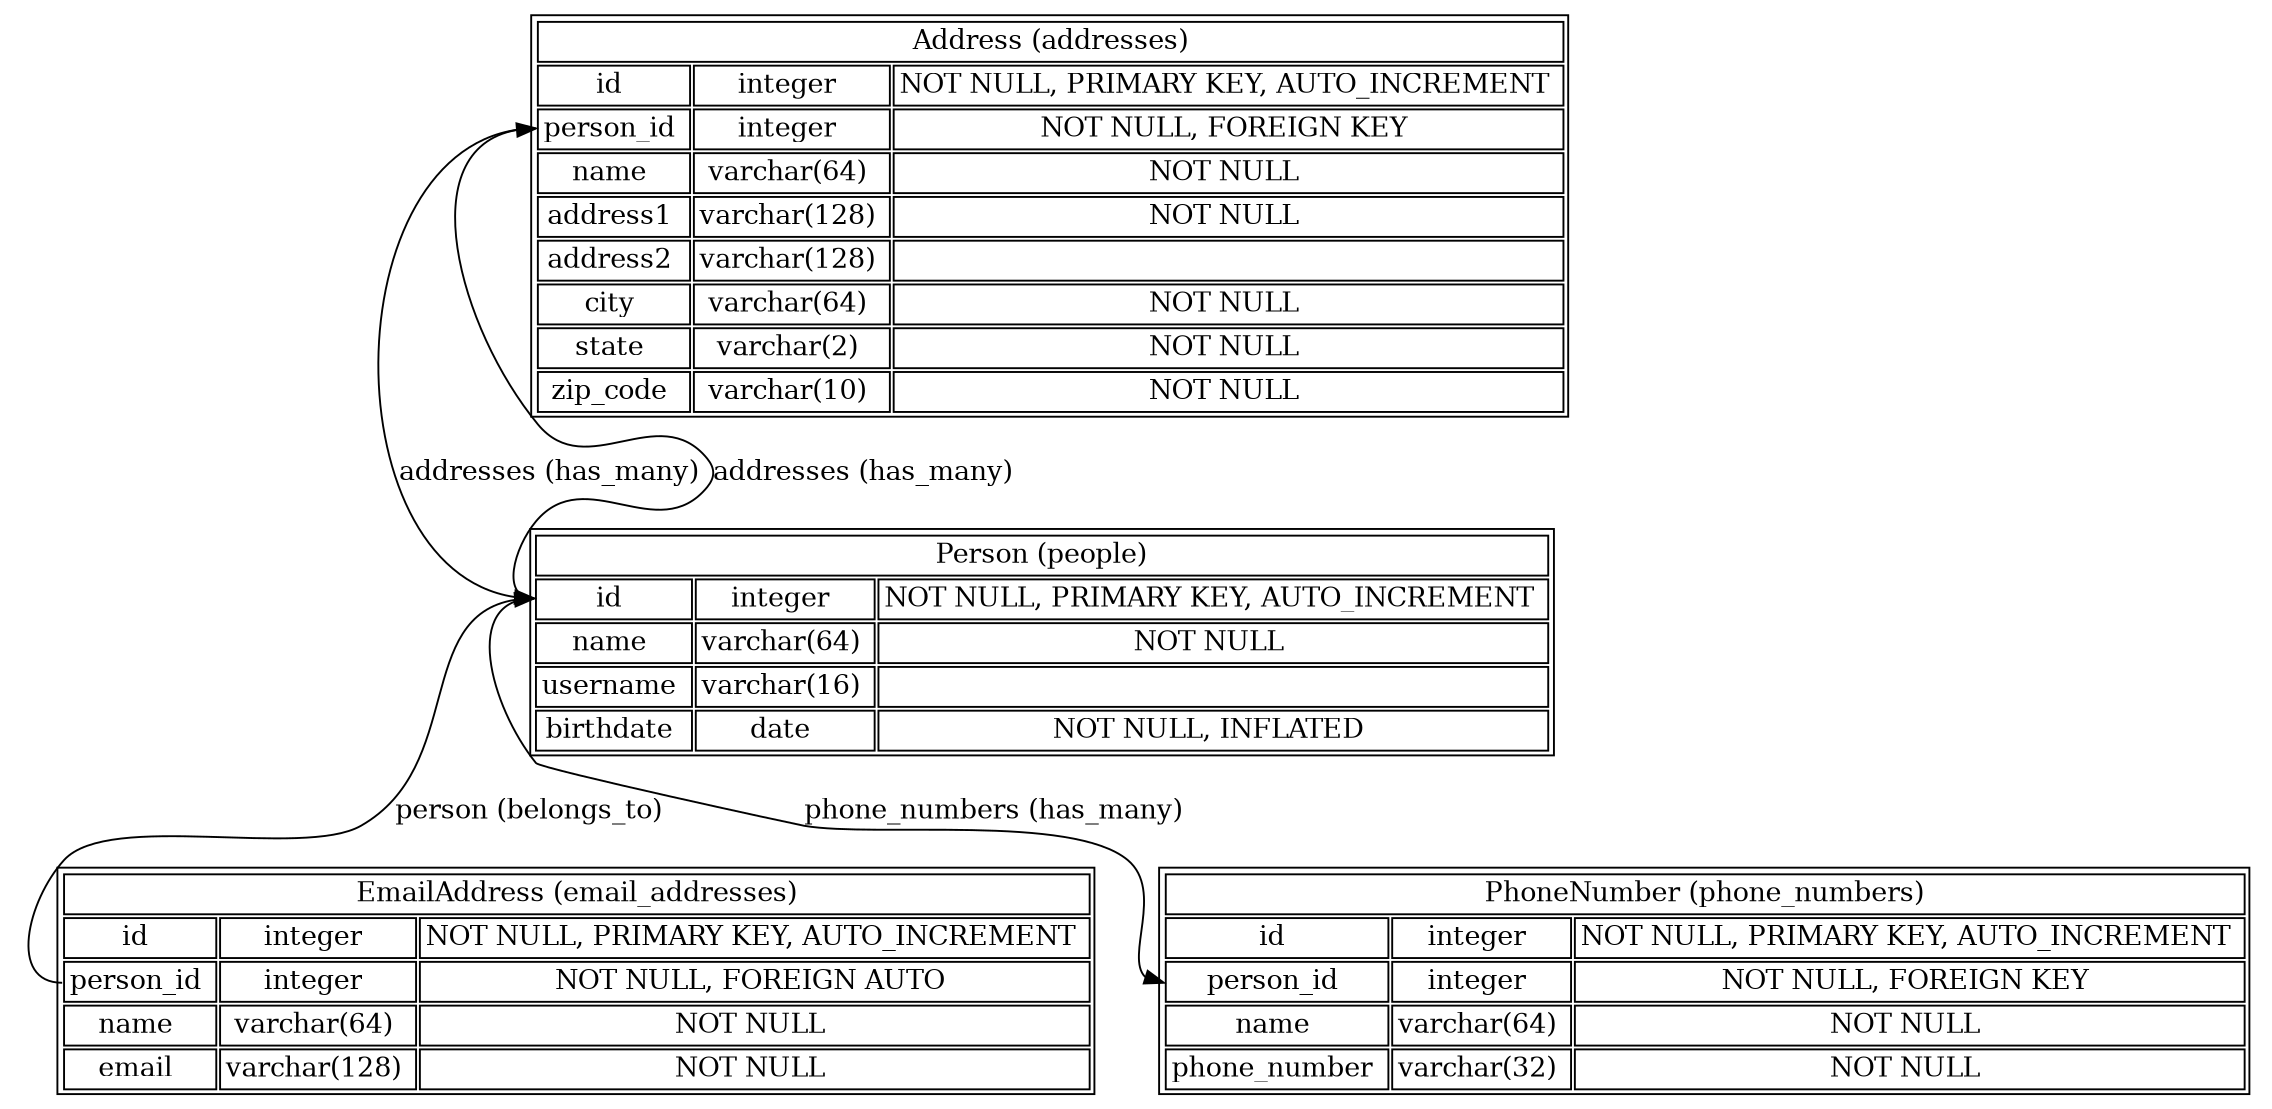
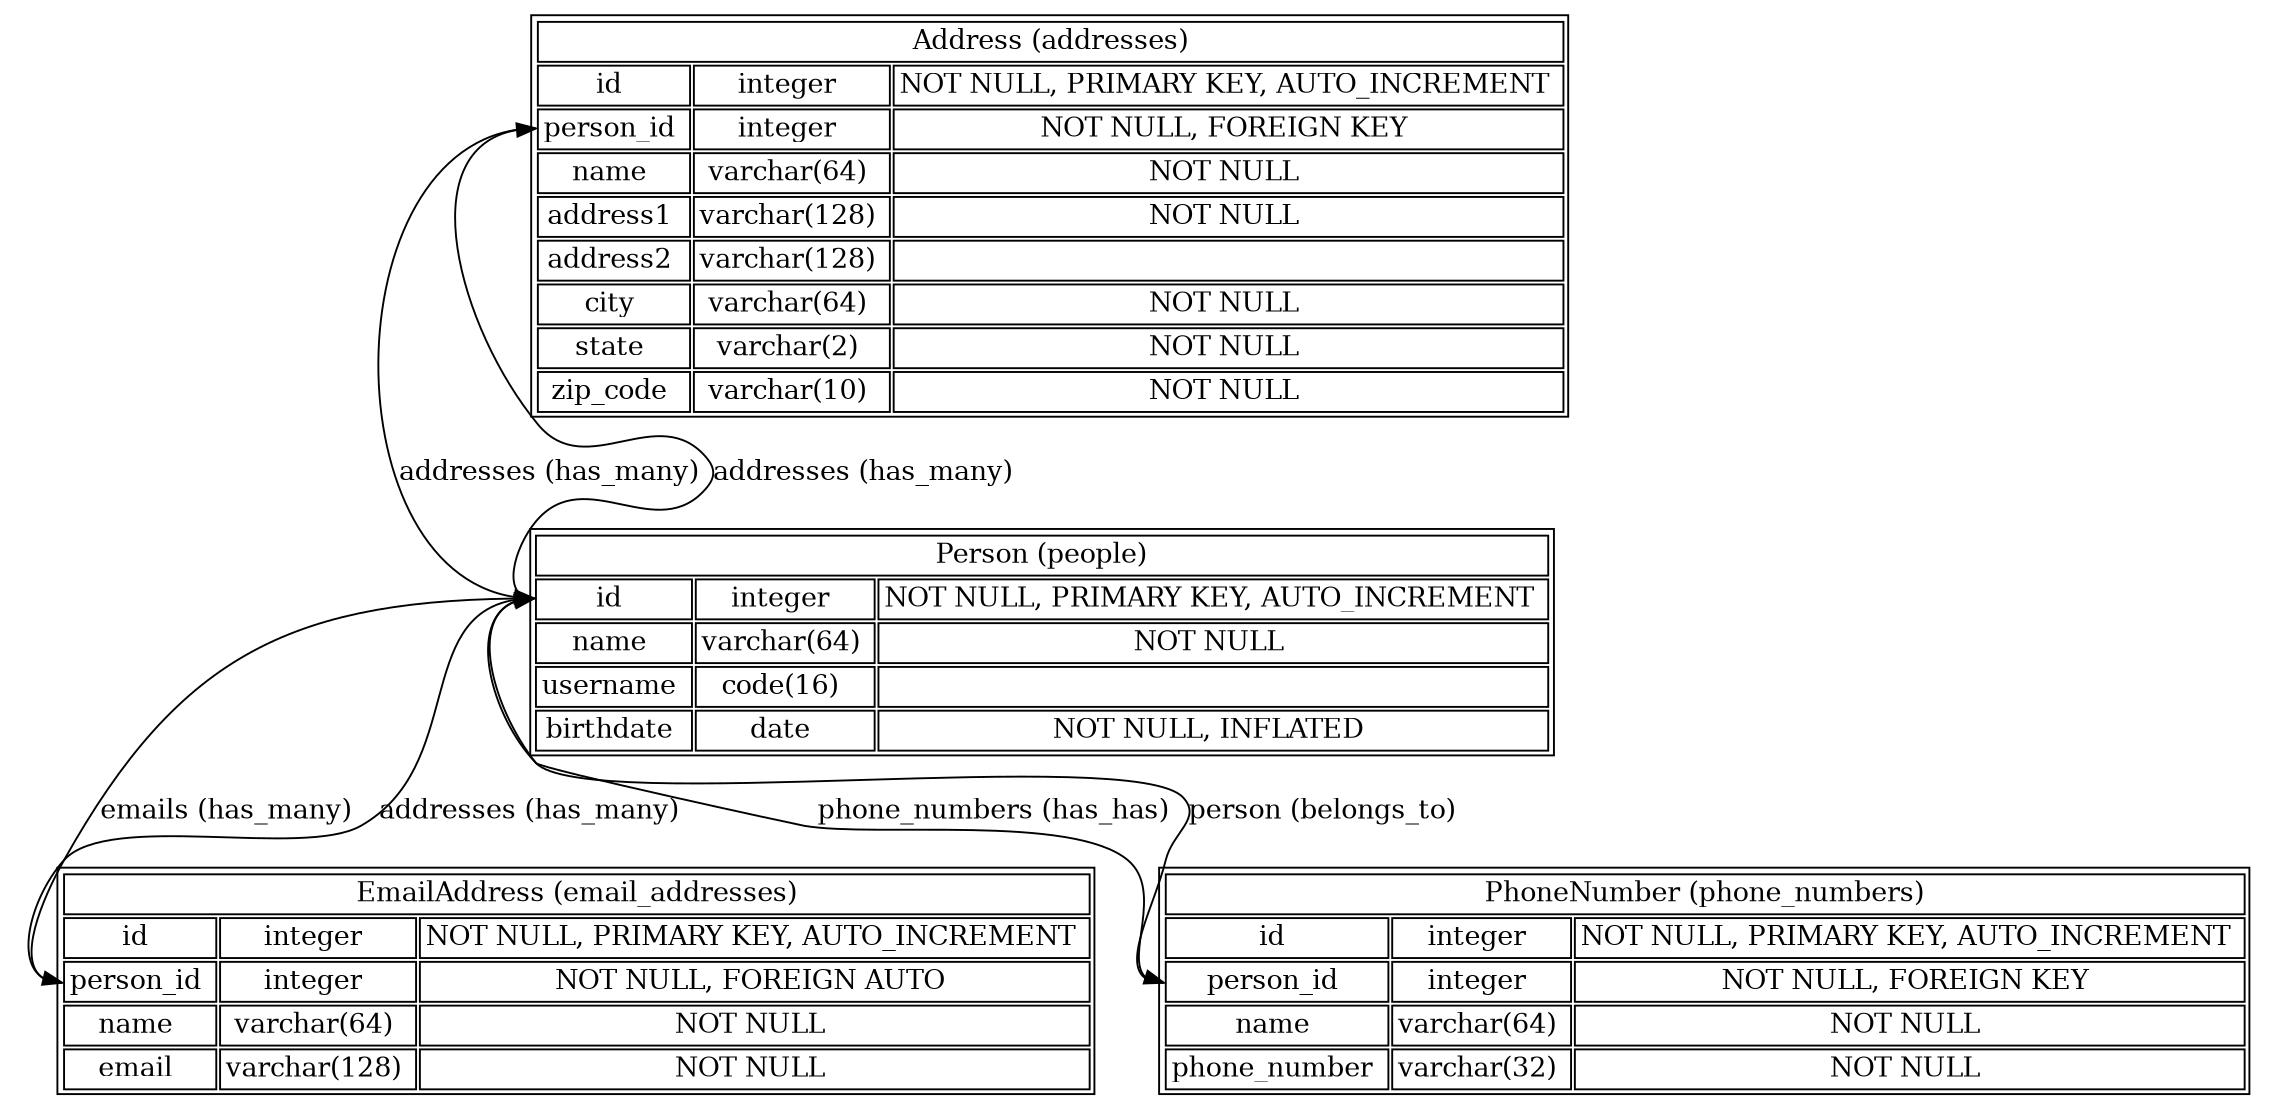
none -> (201, 686)
(785, 686) -> (785, 686)
none -> (875, 780)
(529, 812) -> (529, 812)
(994, 812) -> (994, 812)
